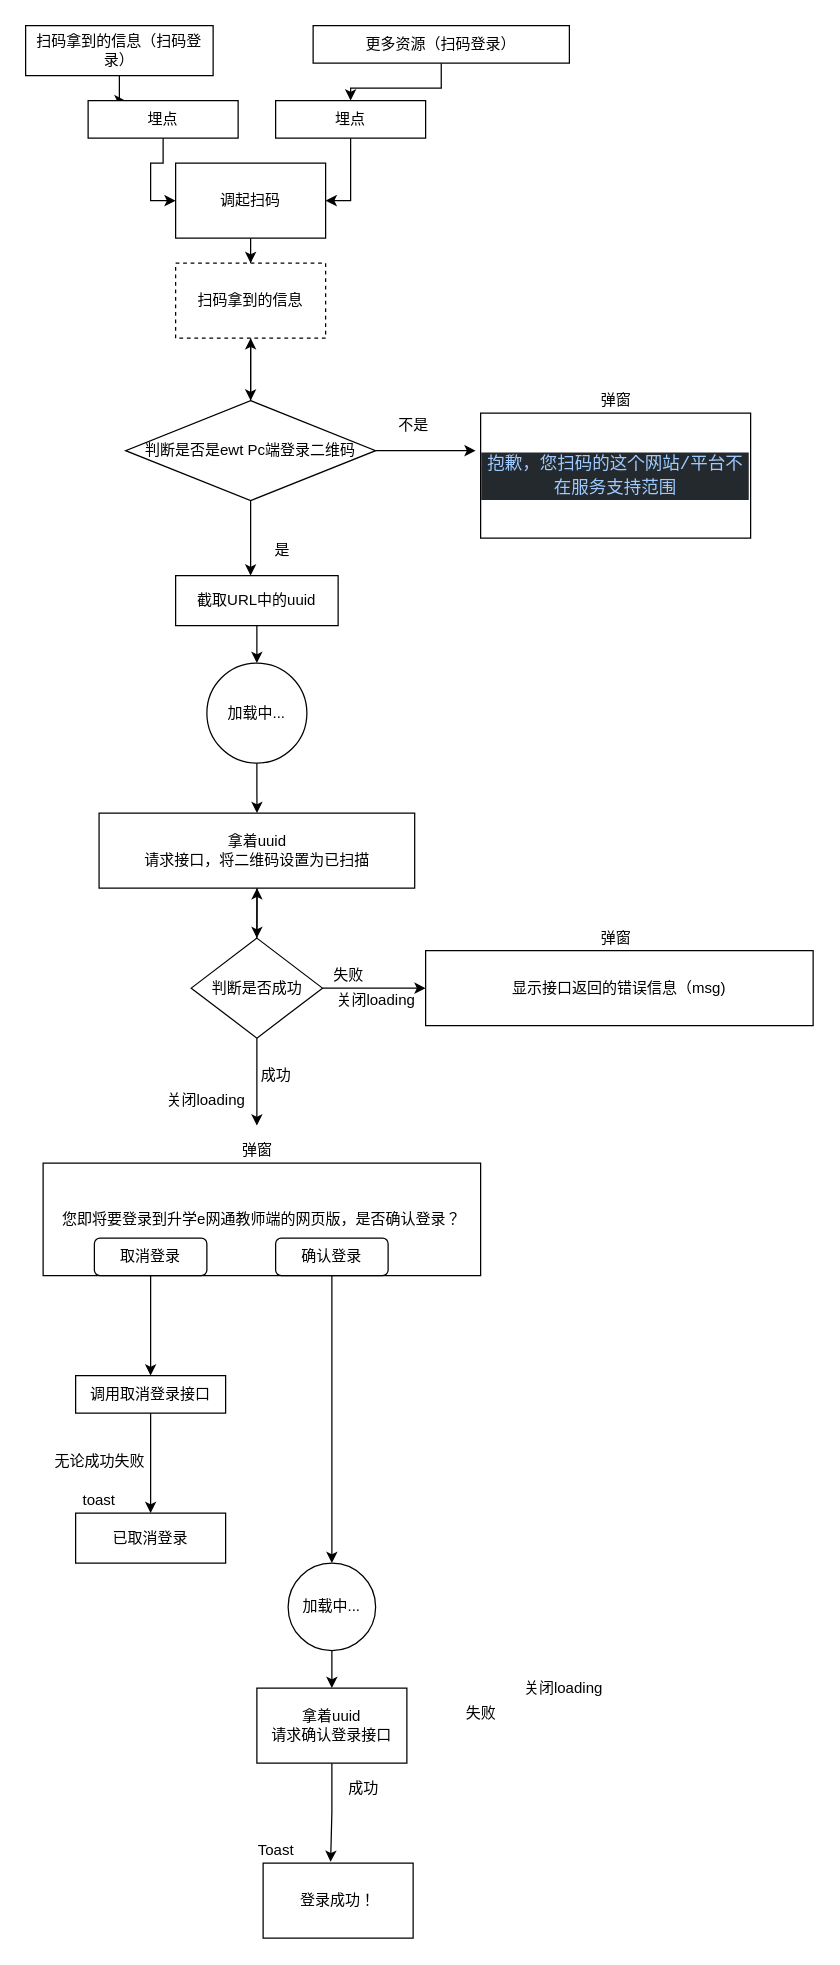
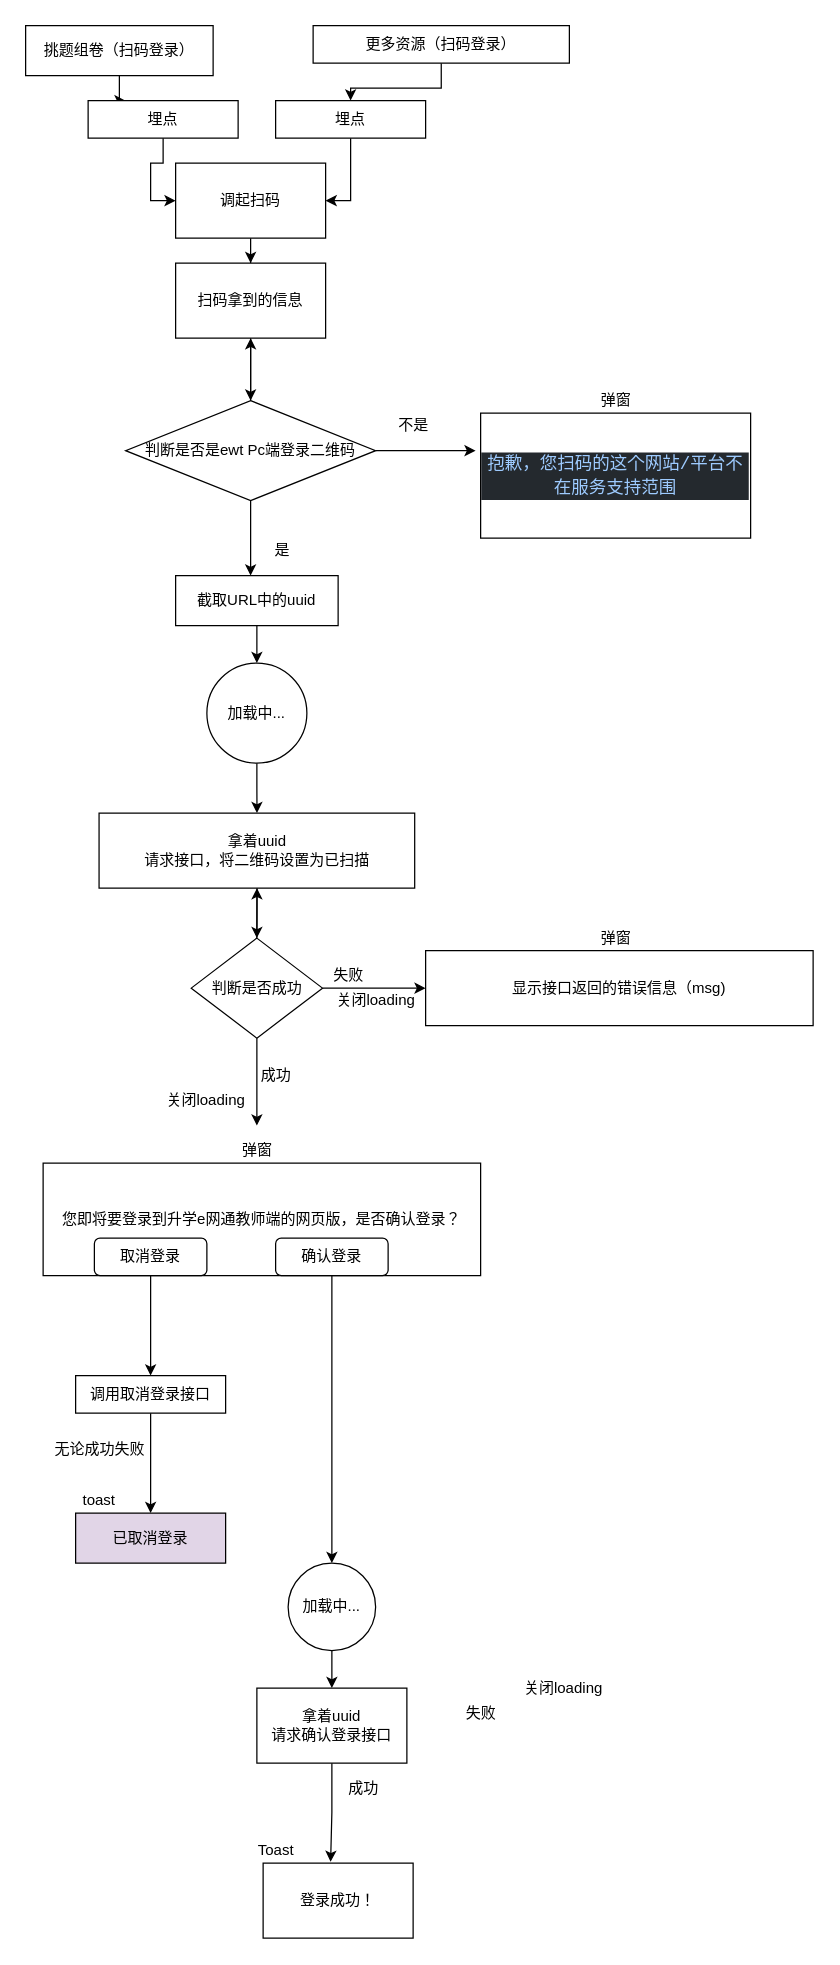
(119, 51) -> (119, 51)
(251, 301) -> (251, 301)
(99, 1462) -> (99, 1449)
(151, 1538) -> (151, 1538)
